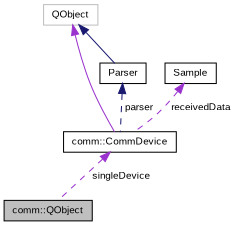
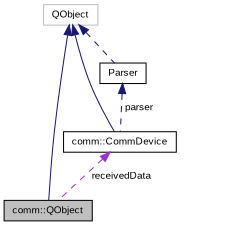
(100, 48) -> (100, 48)
(191, 73) -> none
(91, 85) -> (91, 85)
none -> (56, 118)
(120, 176) -> (120, 176)
